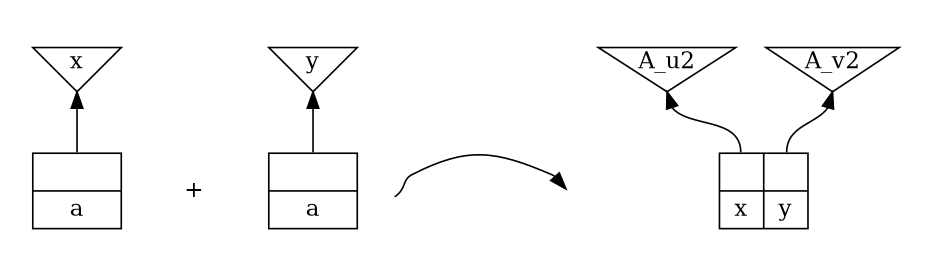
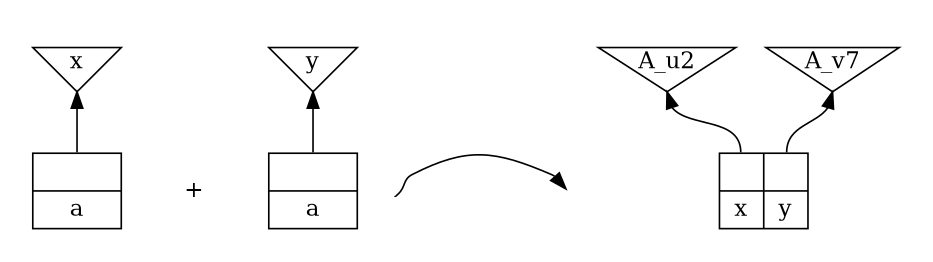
(833, 62) -> (833, 62)
